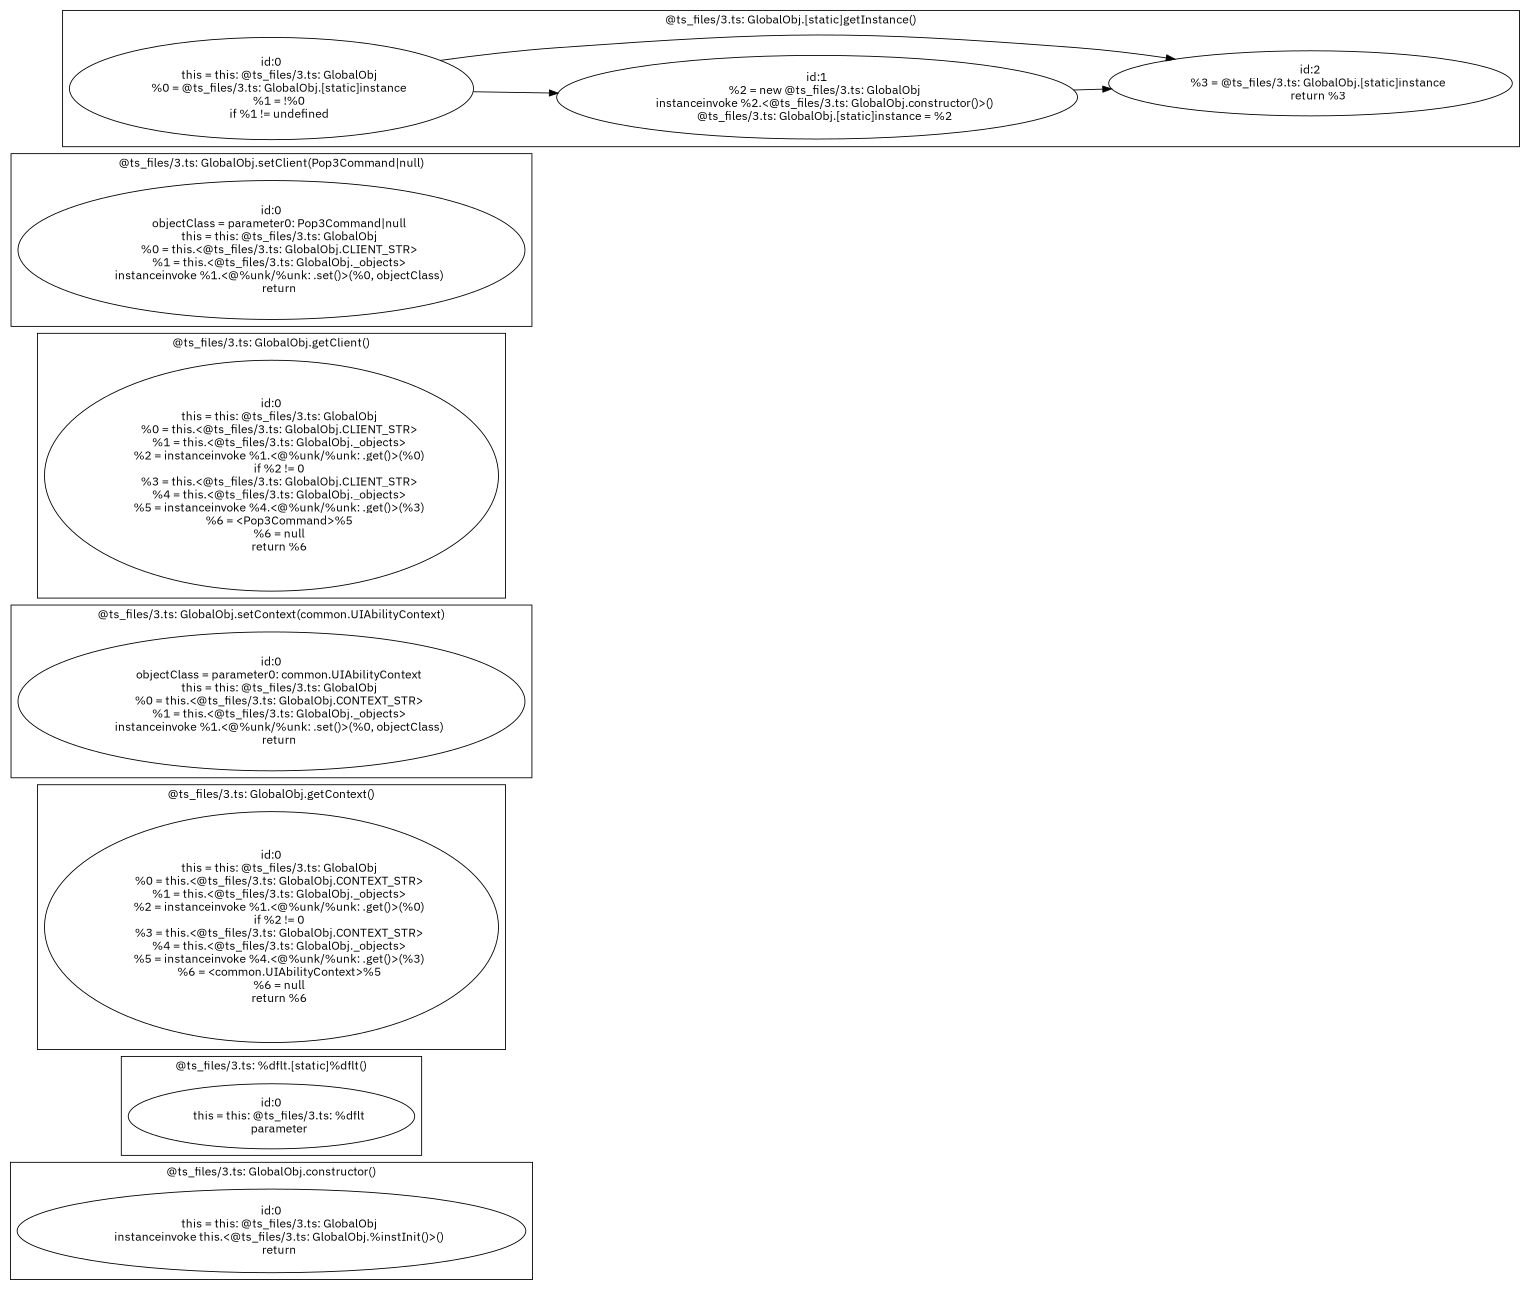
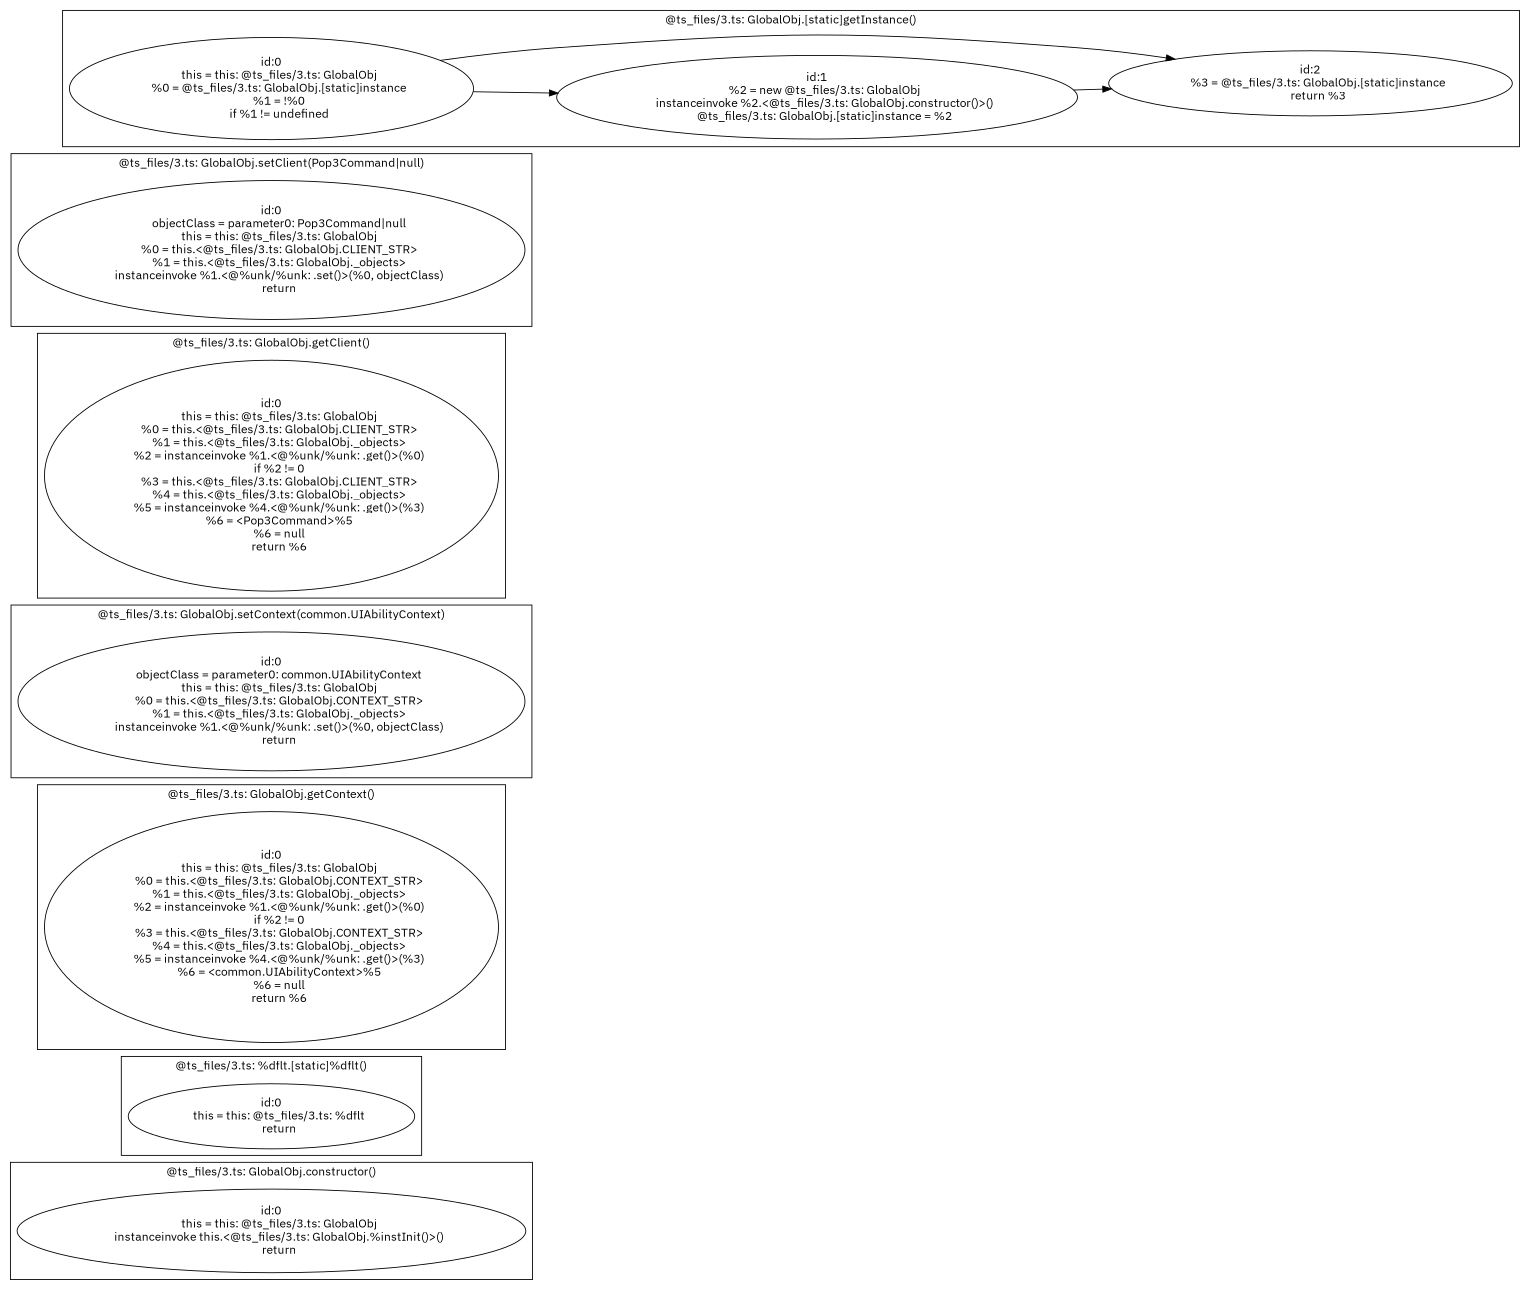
(271, 1116) -> (271, 1116)
